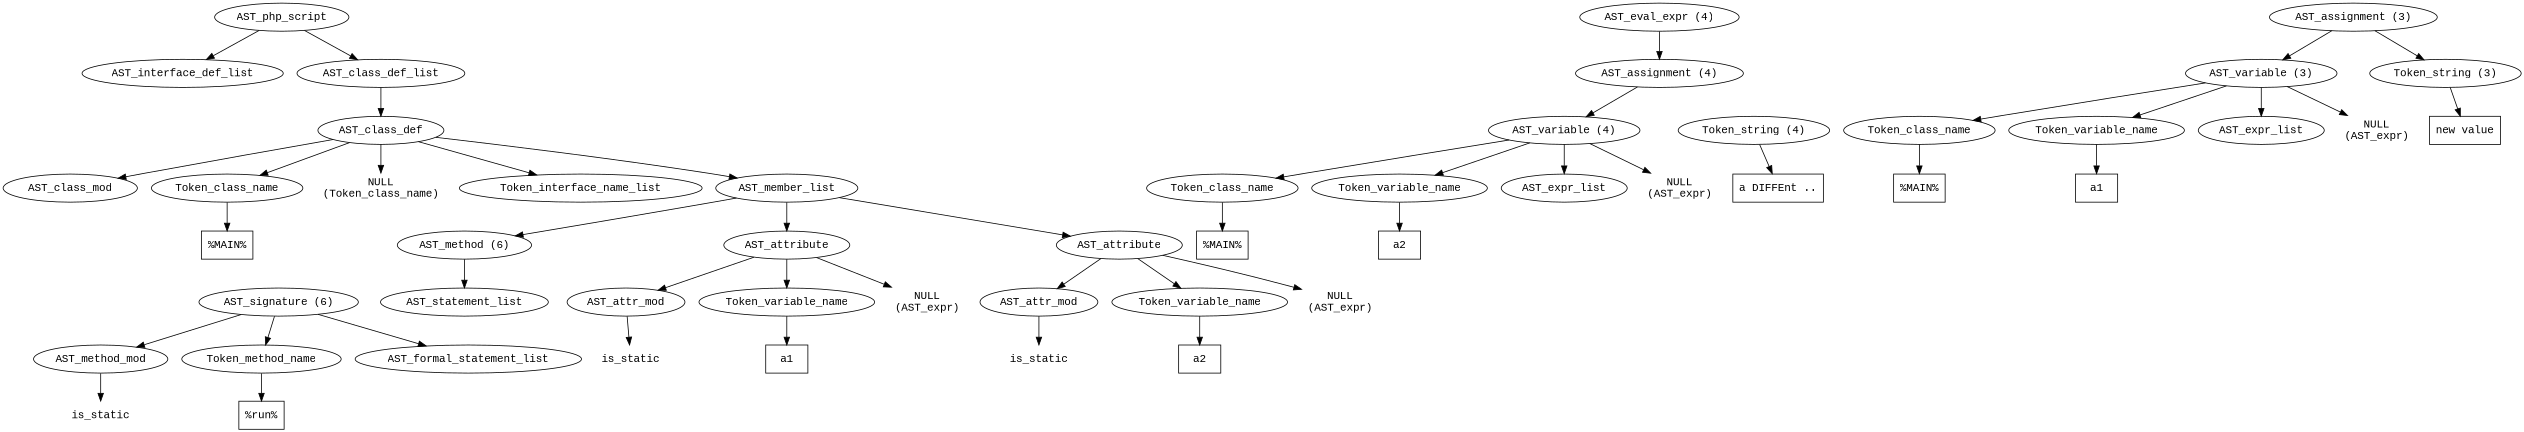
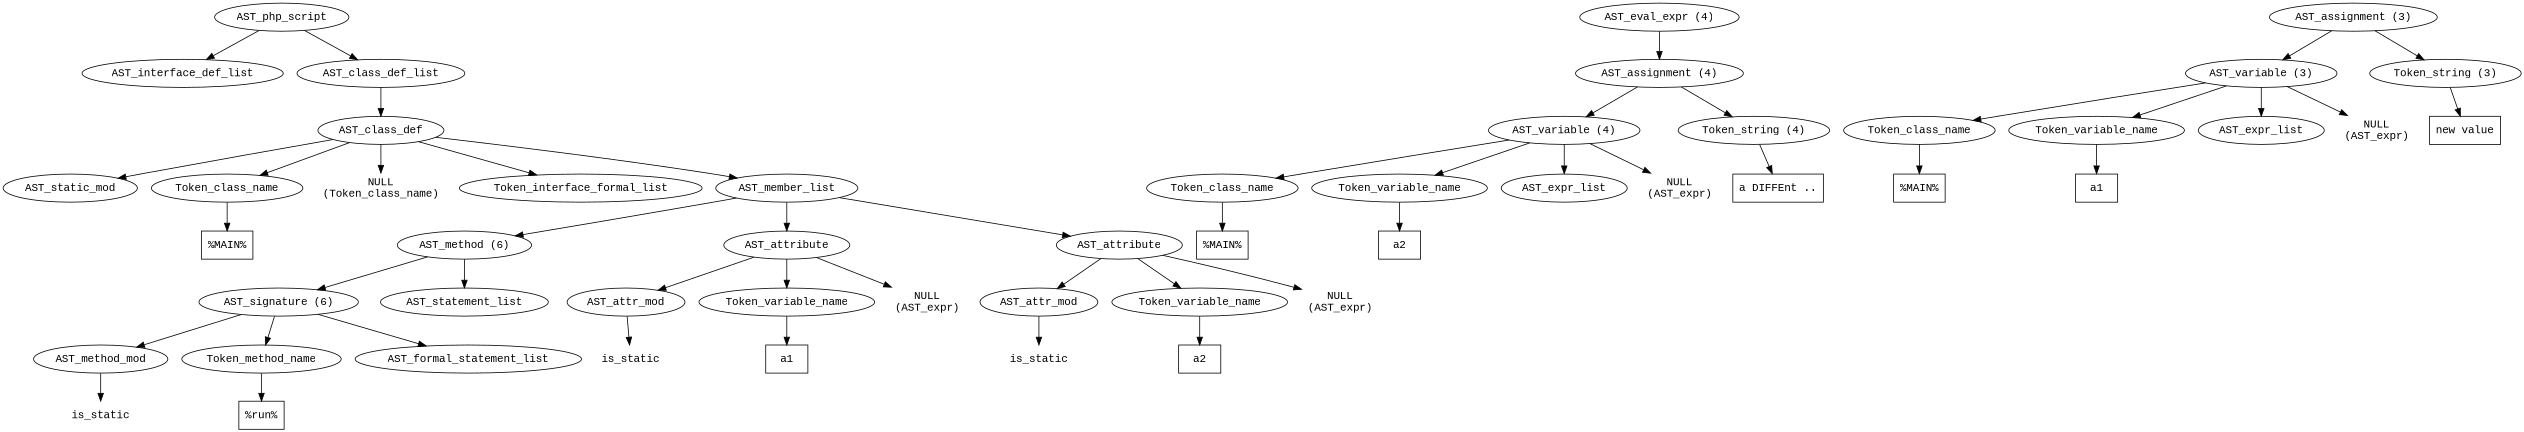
none -> (1703, 100)
(70, 188) -> (70, 188)
(581, 188) -> (581, 188)
none -> (376, 272)
